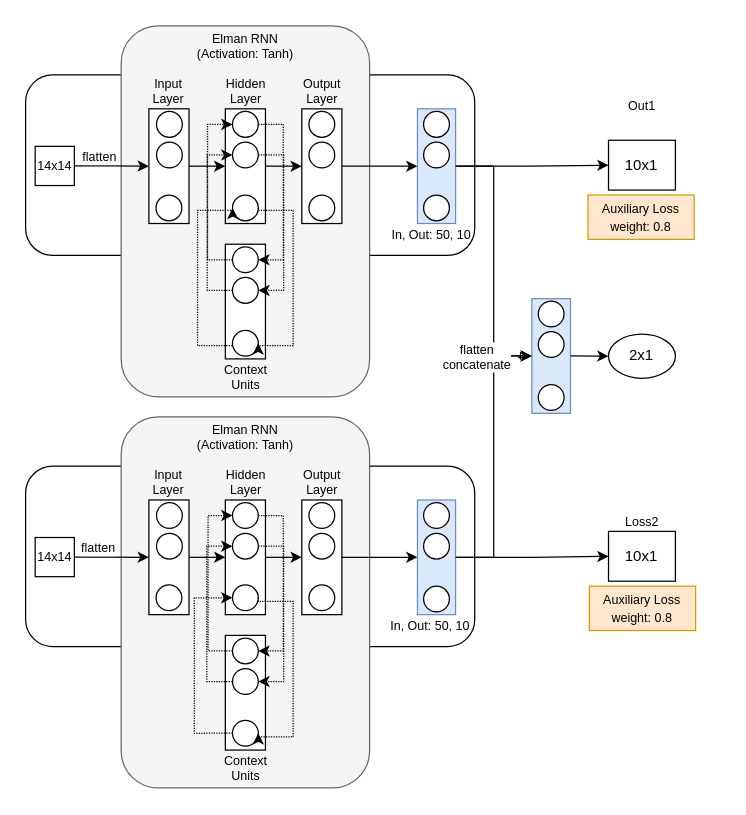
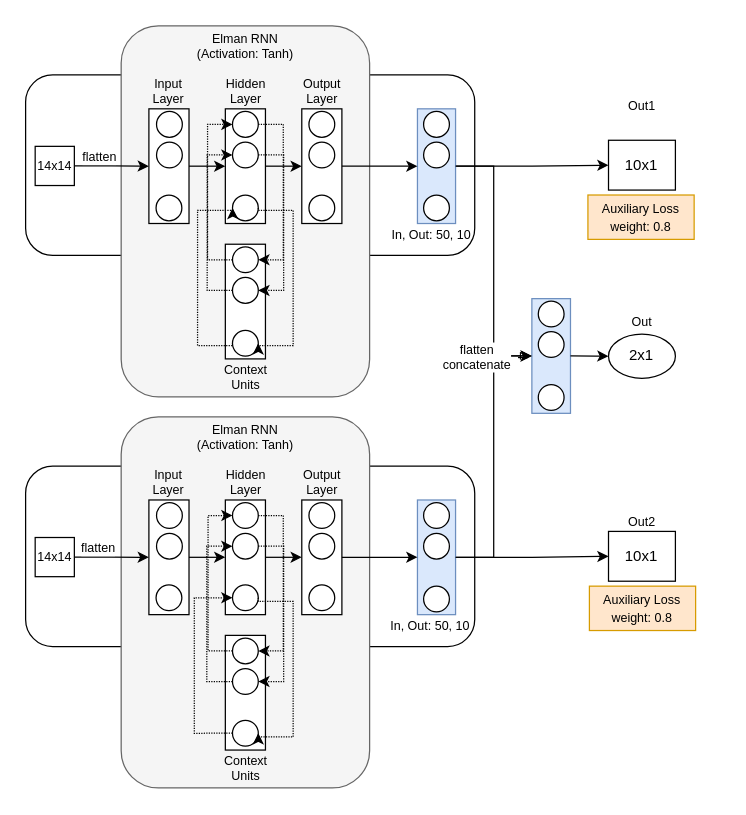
none -> (642, 322)
(643, 522) -> (643, 522)
